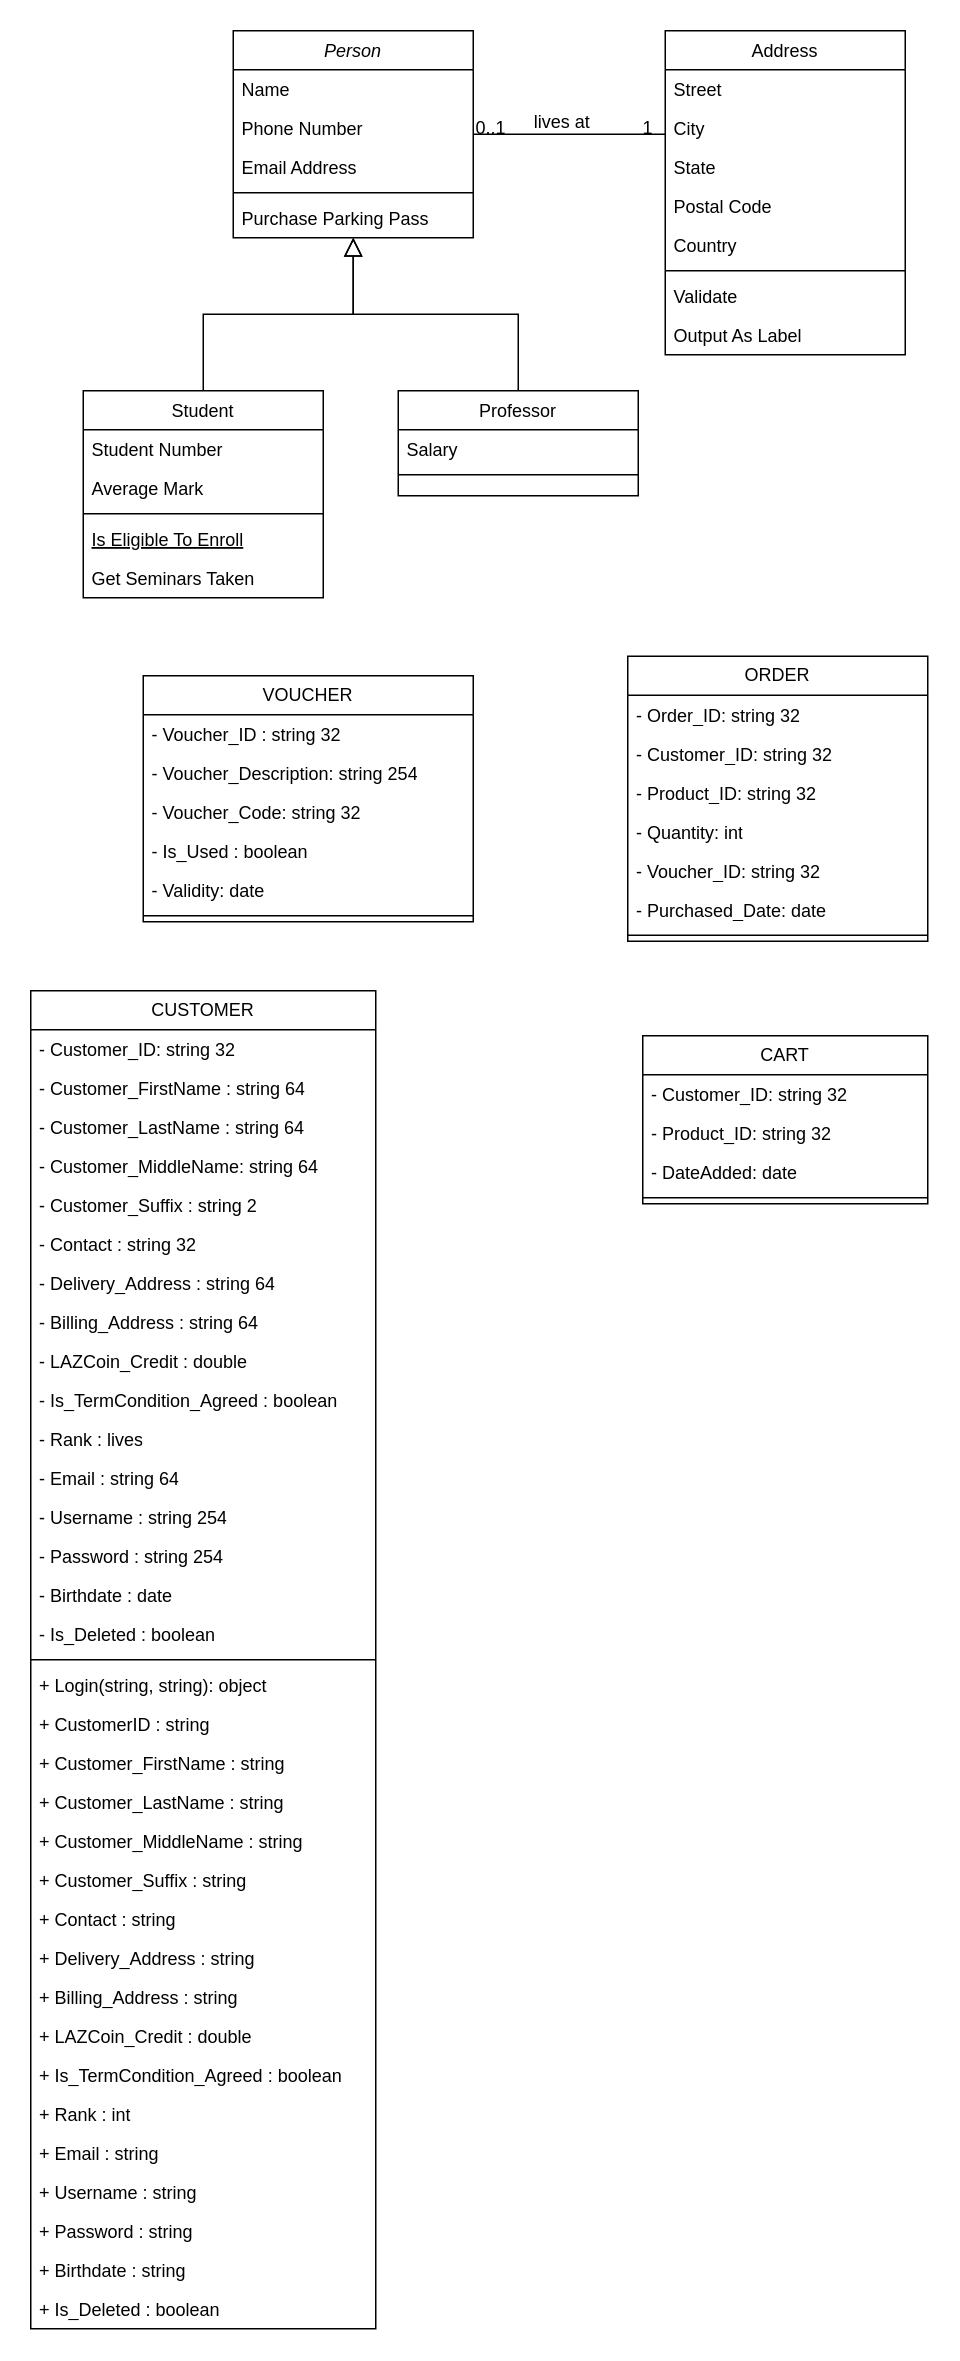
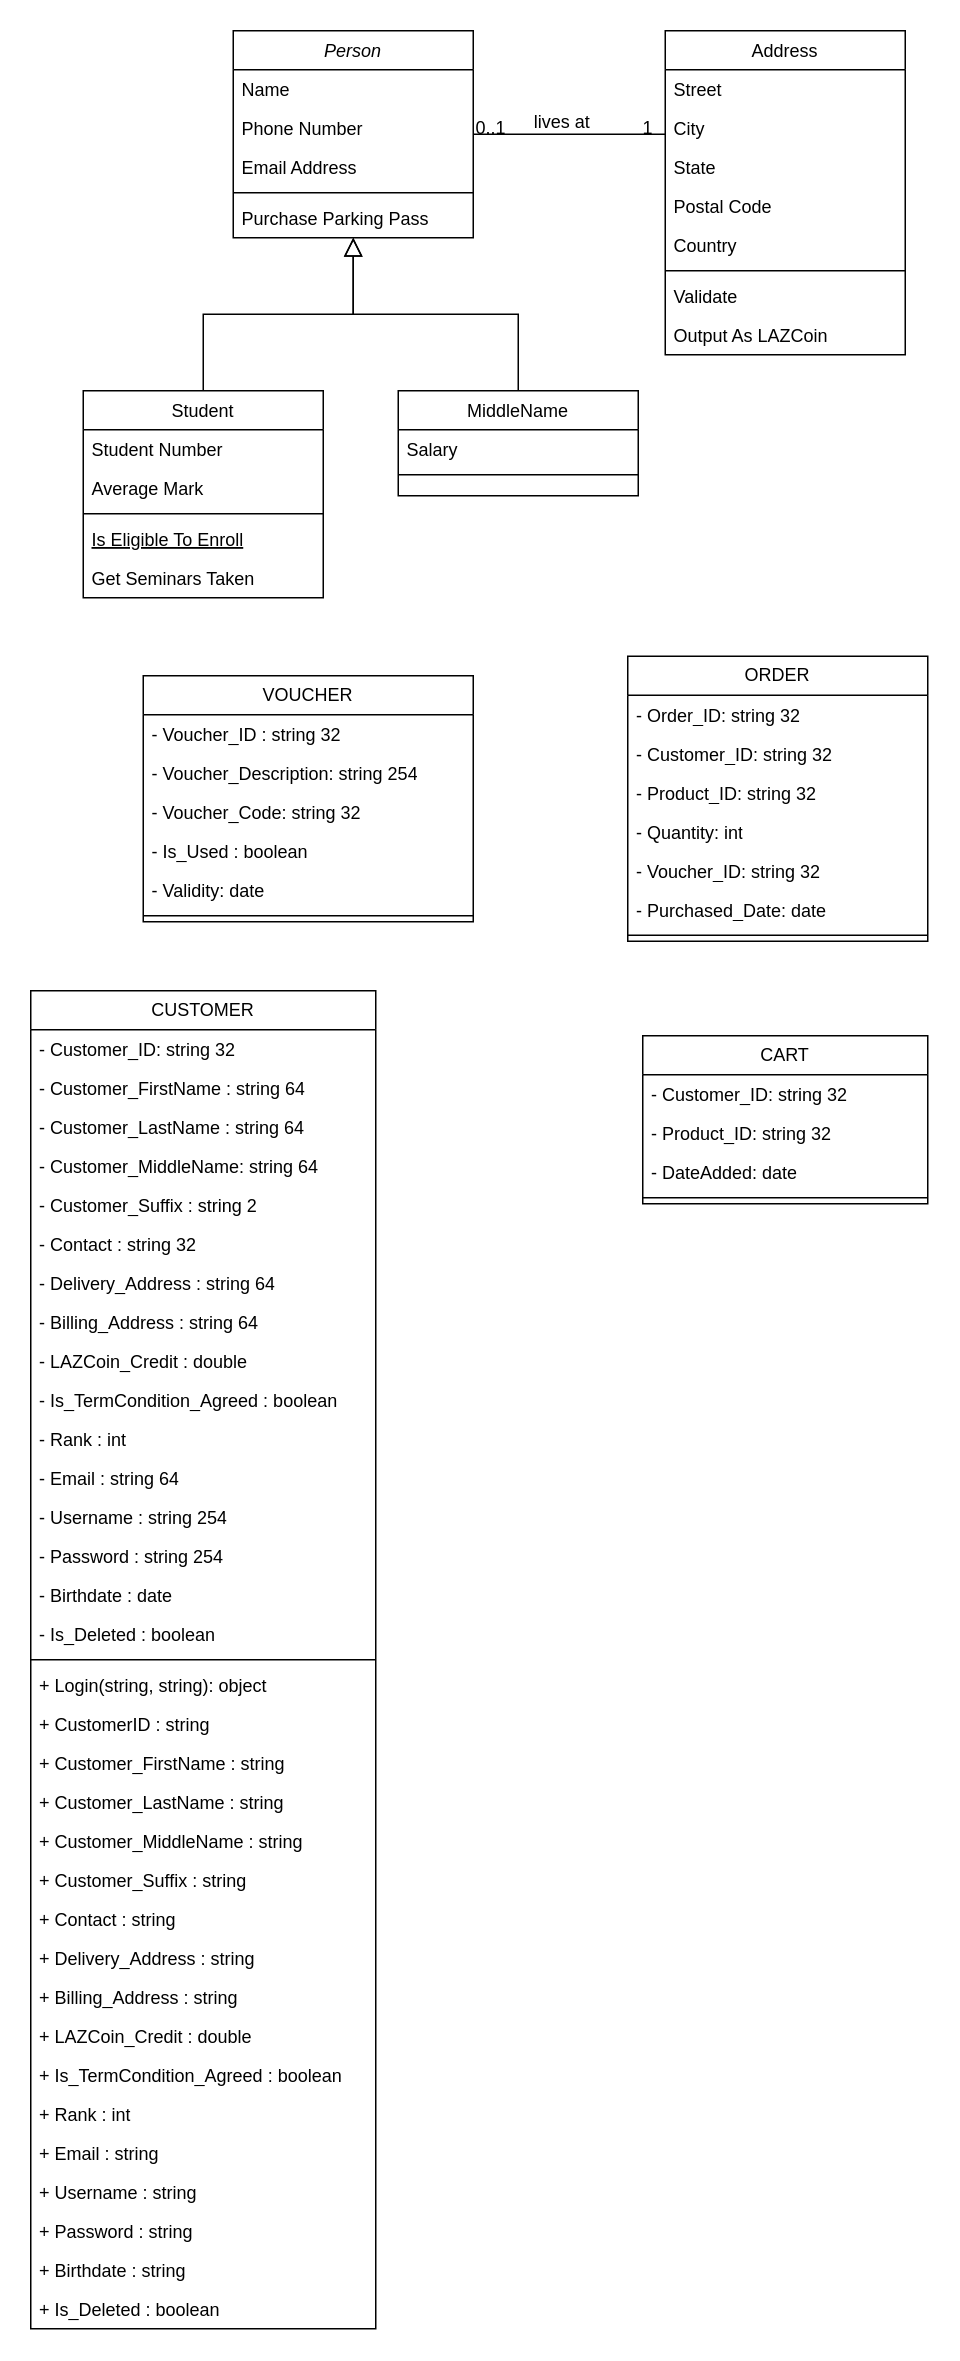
(742, 336) -> (752, 336)
(518, 411) -> (518, 411)
(99, 1441) -> (91, 1441)
